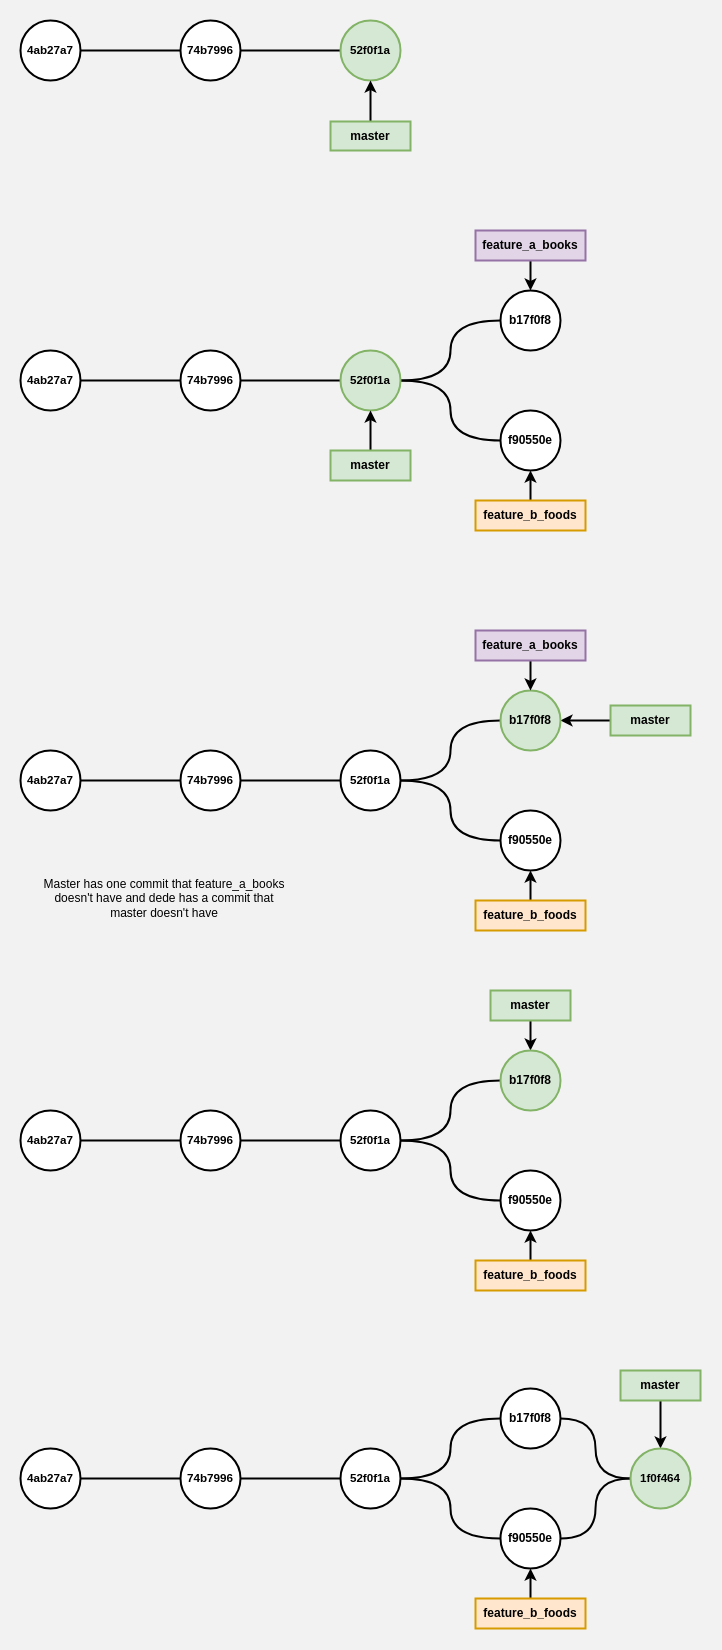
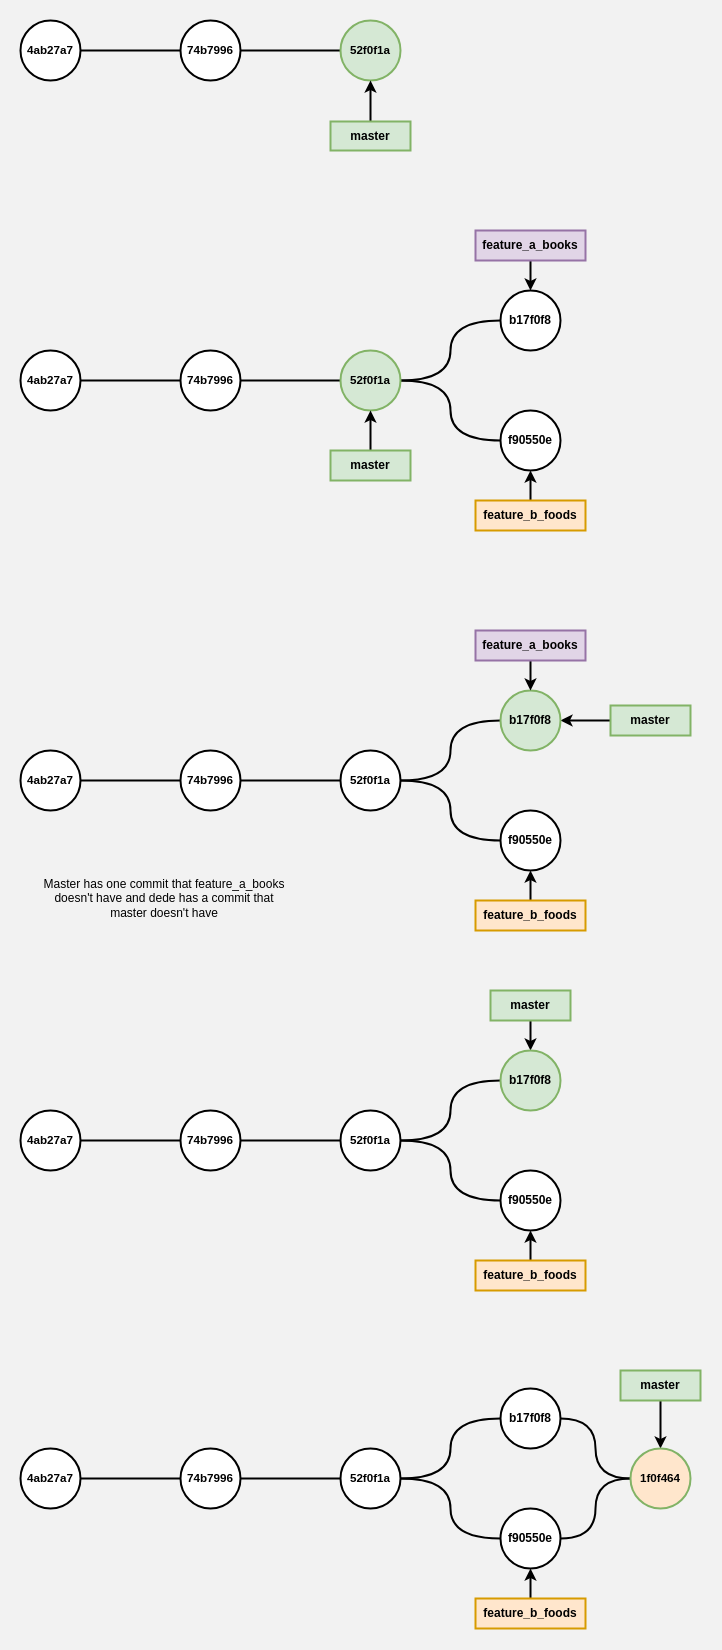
(661, 1479) -> (661, 1479)
